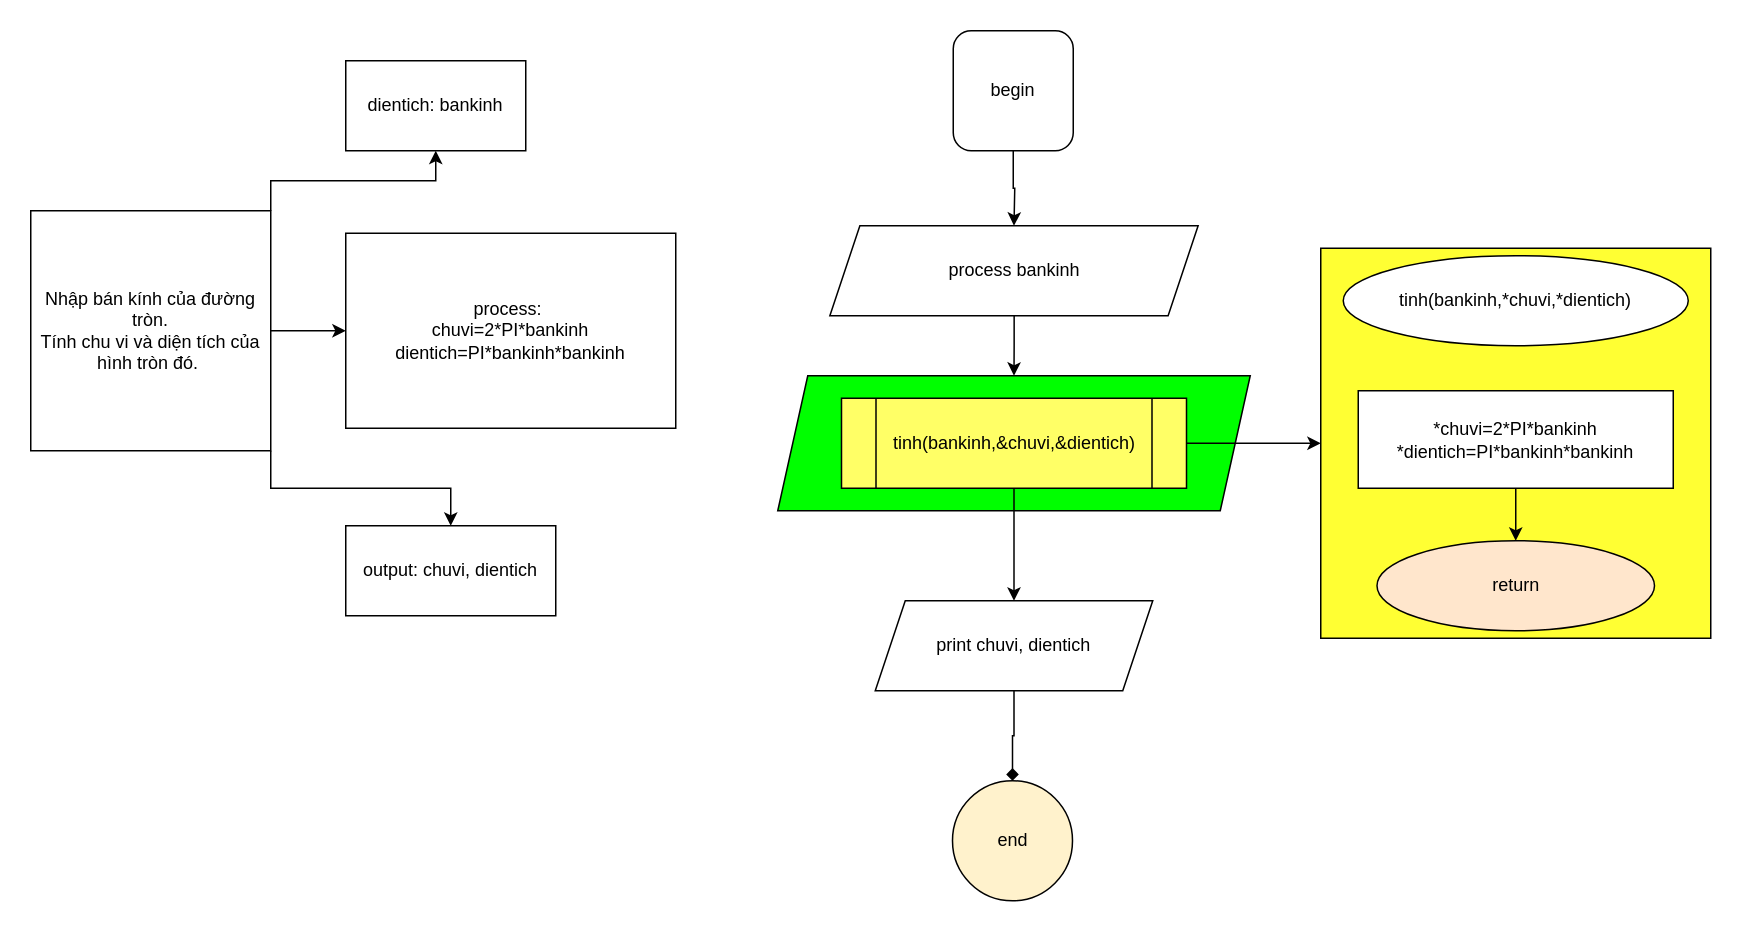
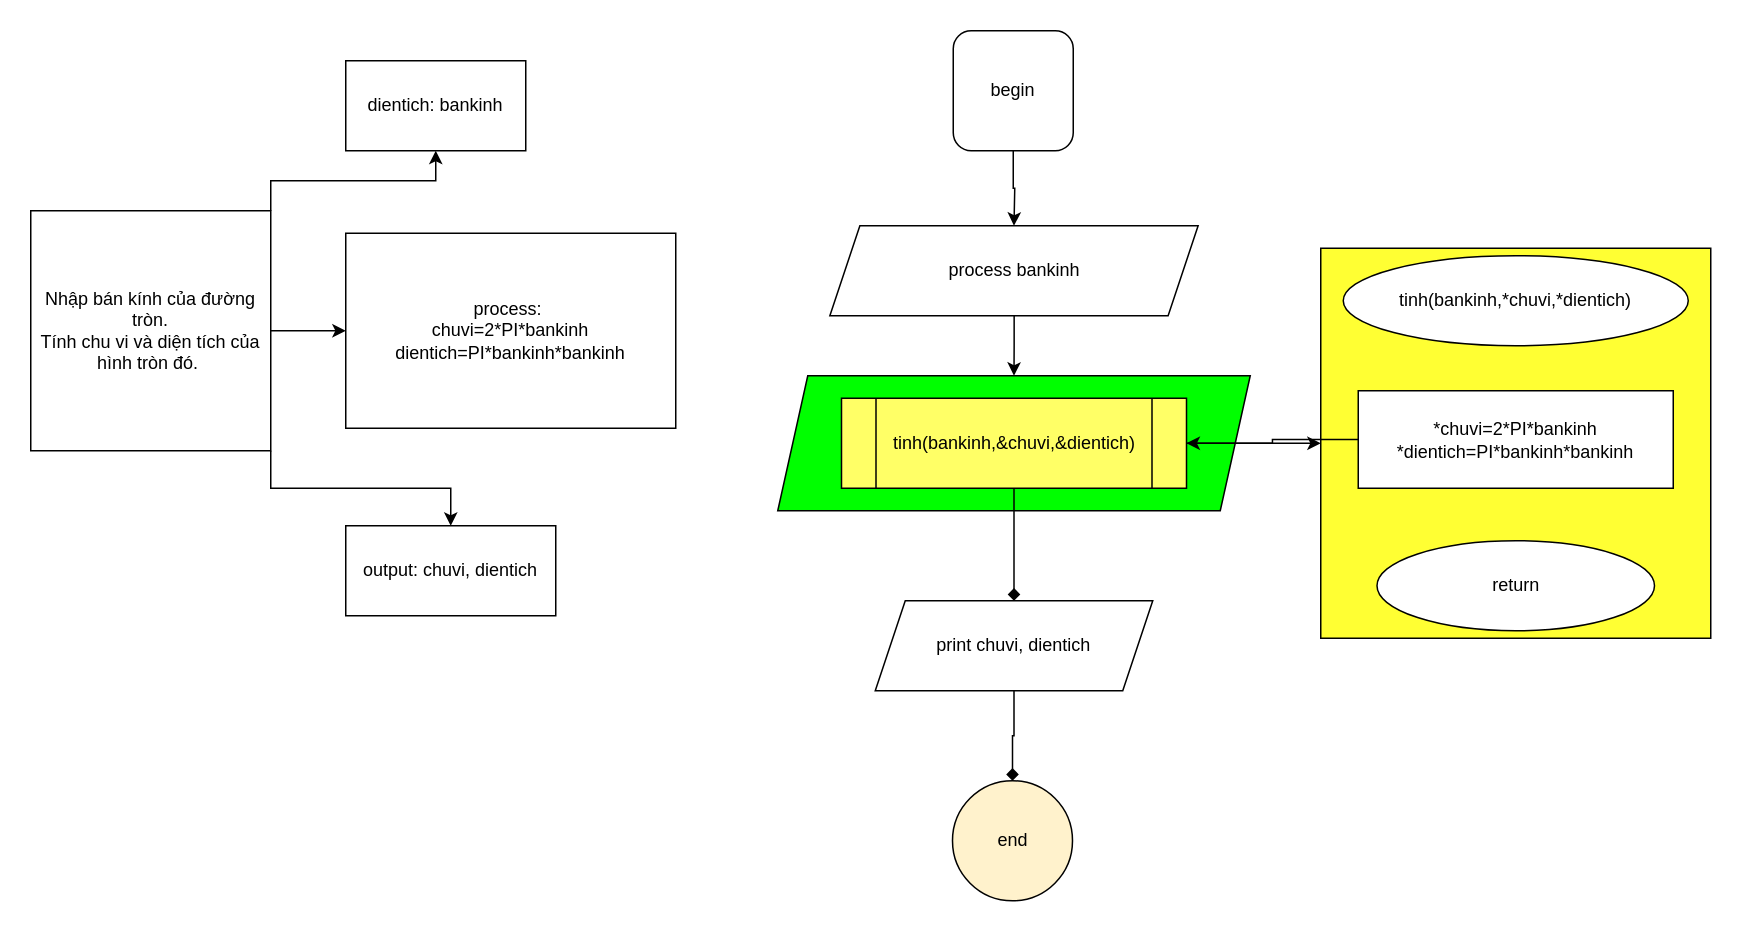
(1516, 516) -> (1315, 440)
(1516, 586) -> (1516, 586)
(1014, 589) -> (1014, 588)
